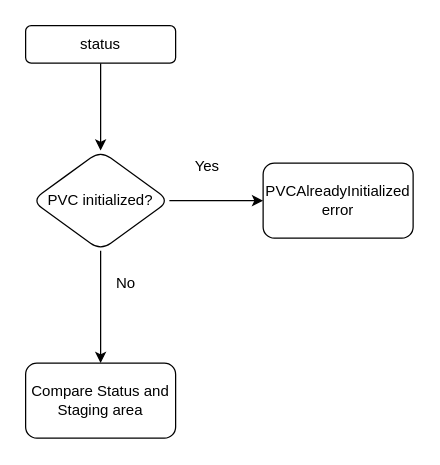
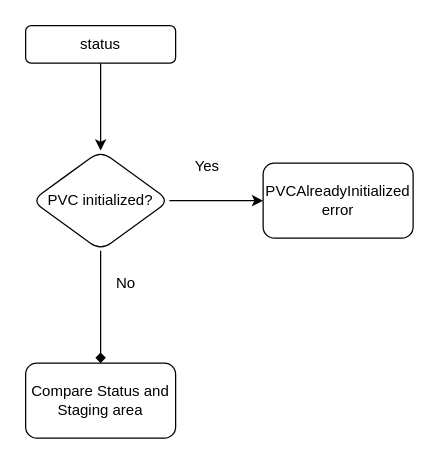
(101, 353) -> (101, 352)
